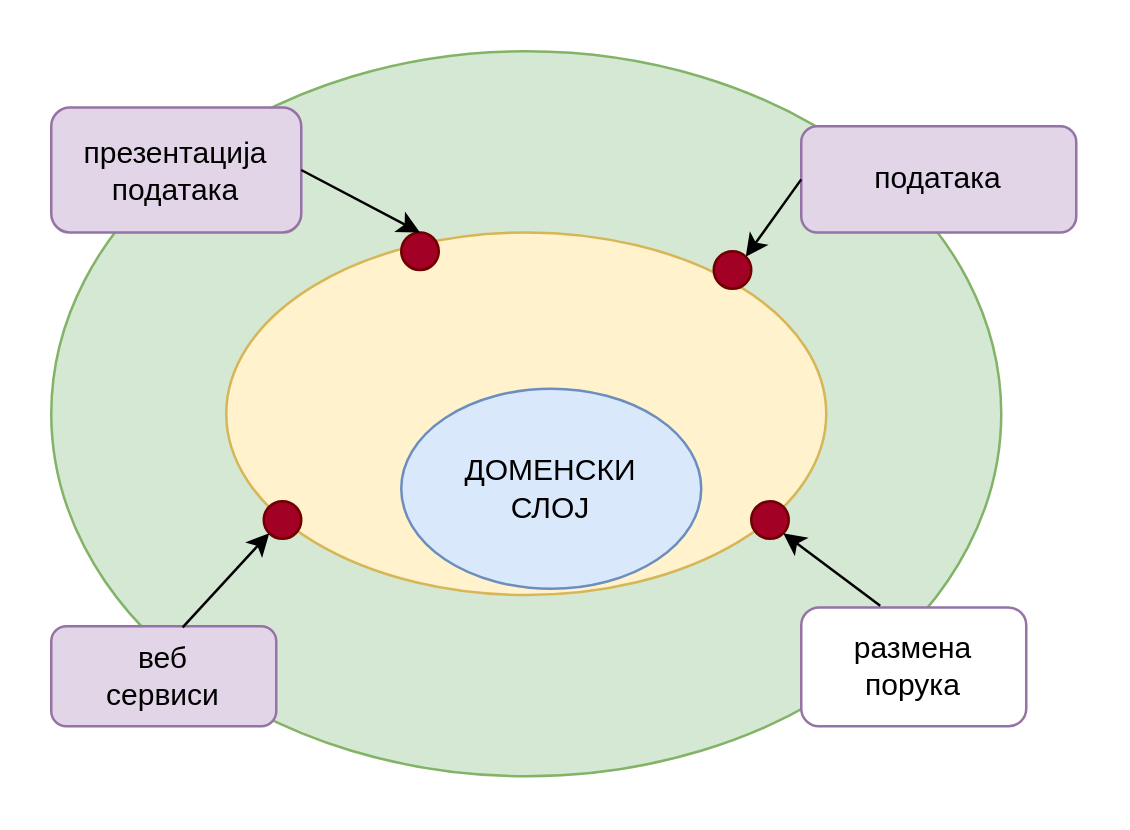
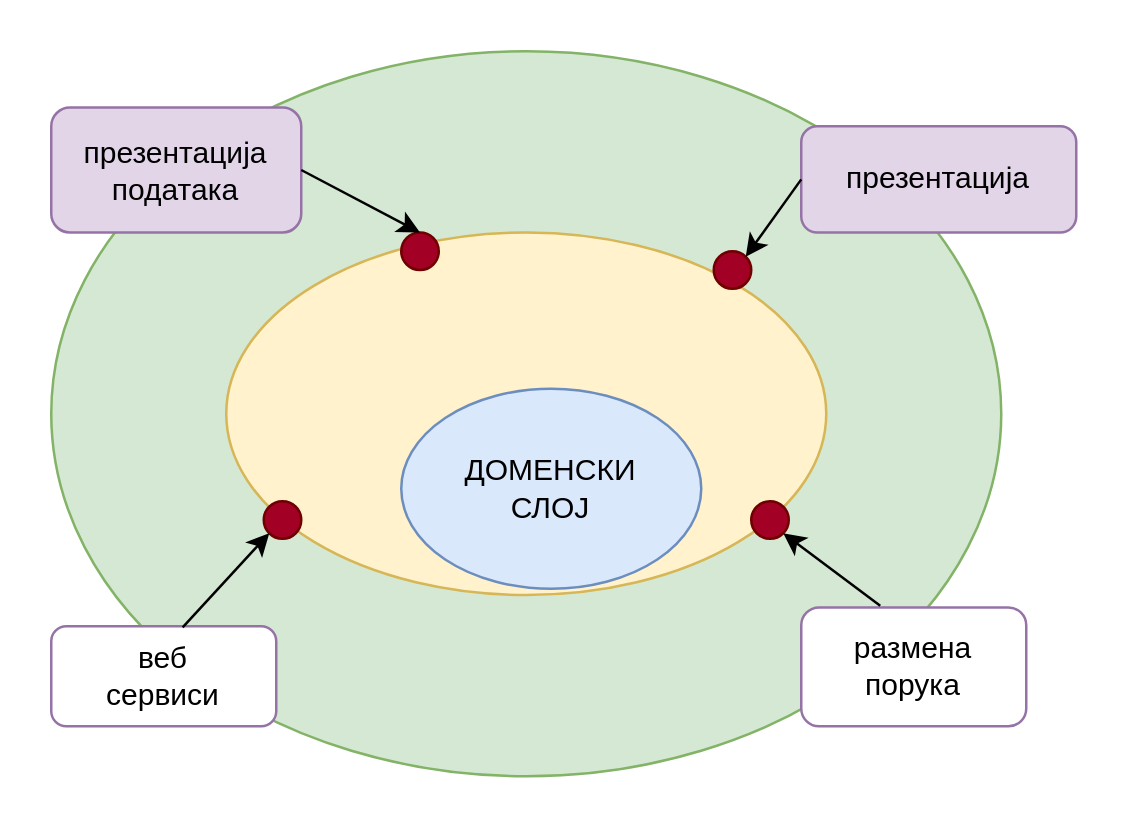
(939, 179) -> (939, 179)
(164, 676) -> (164, 676)
